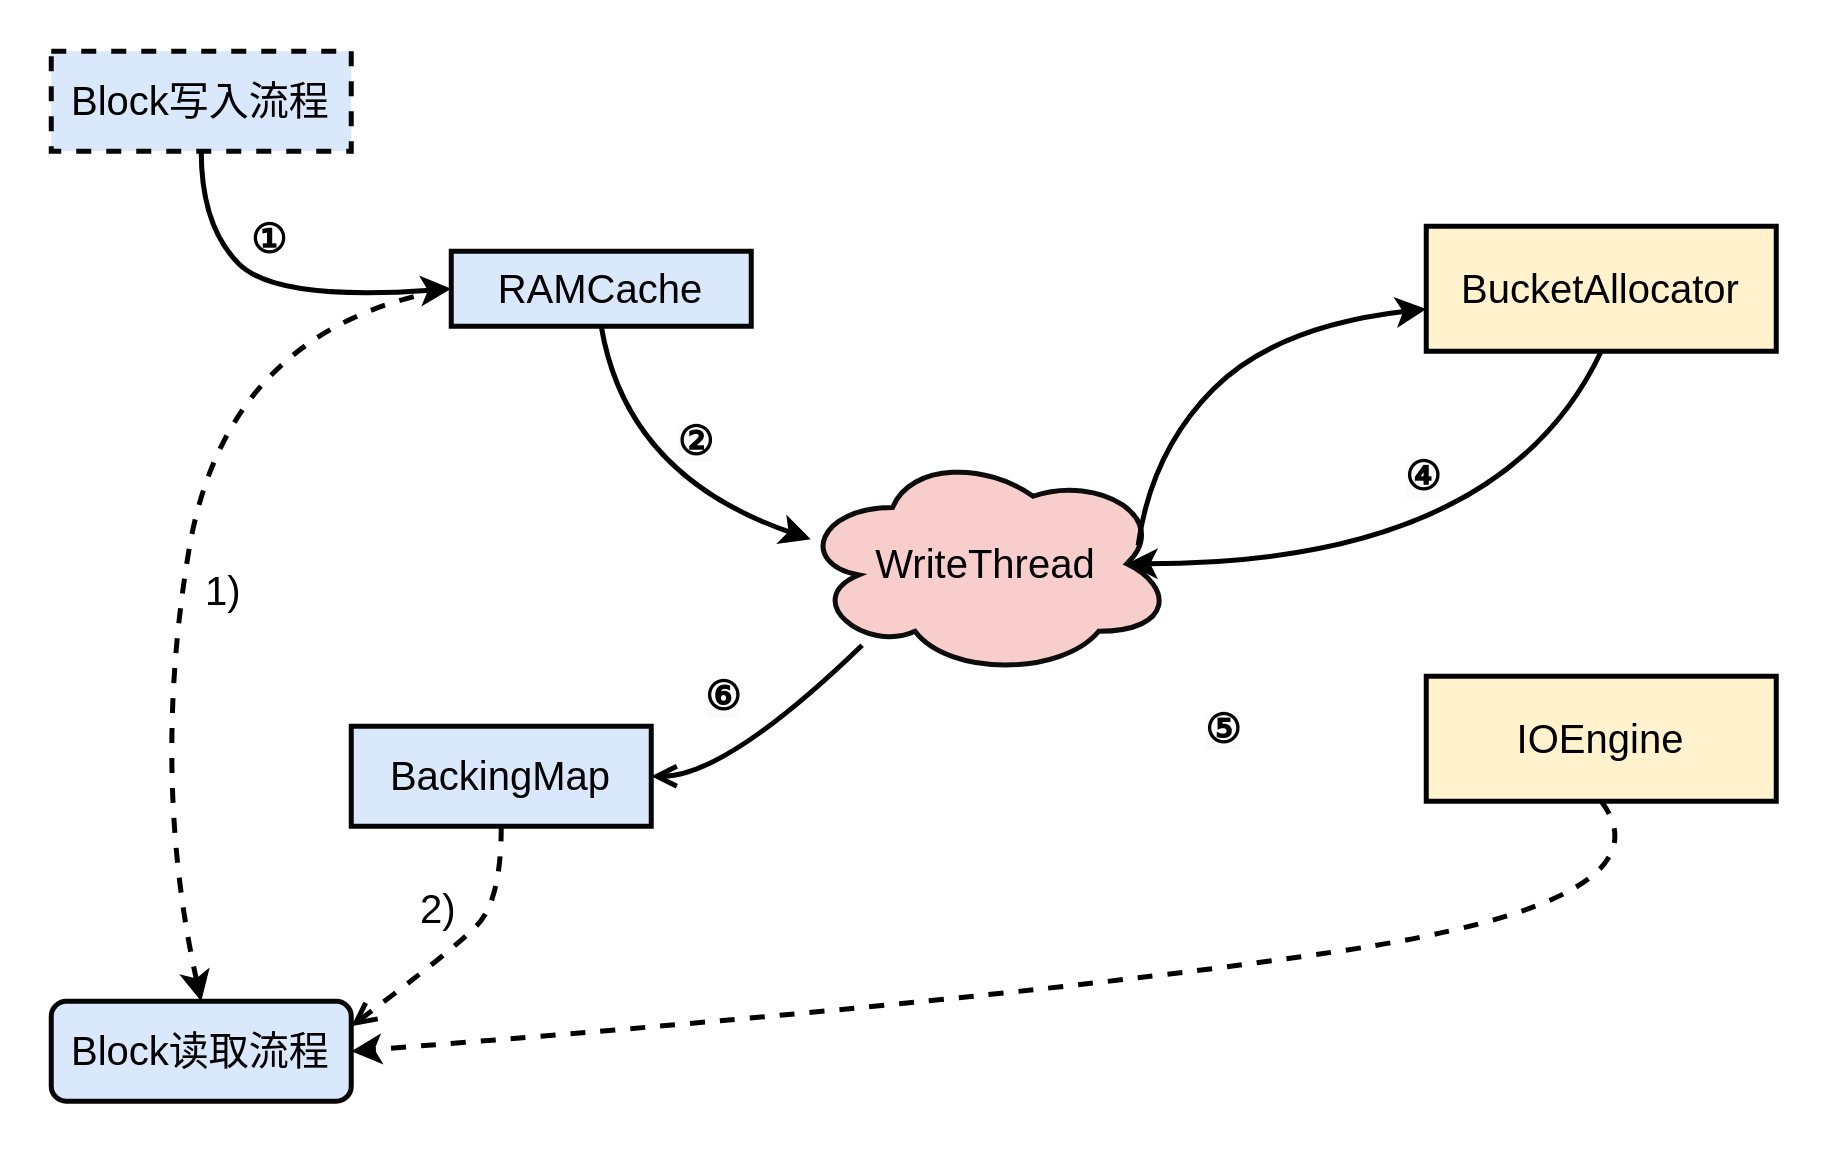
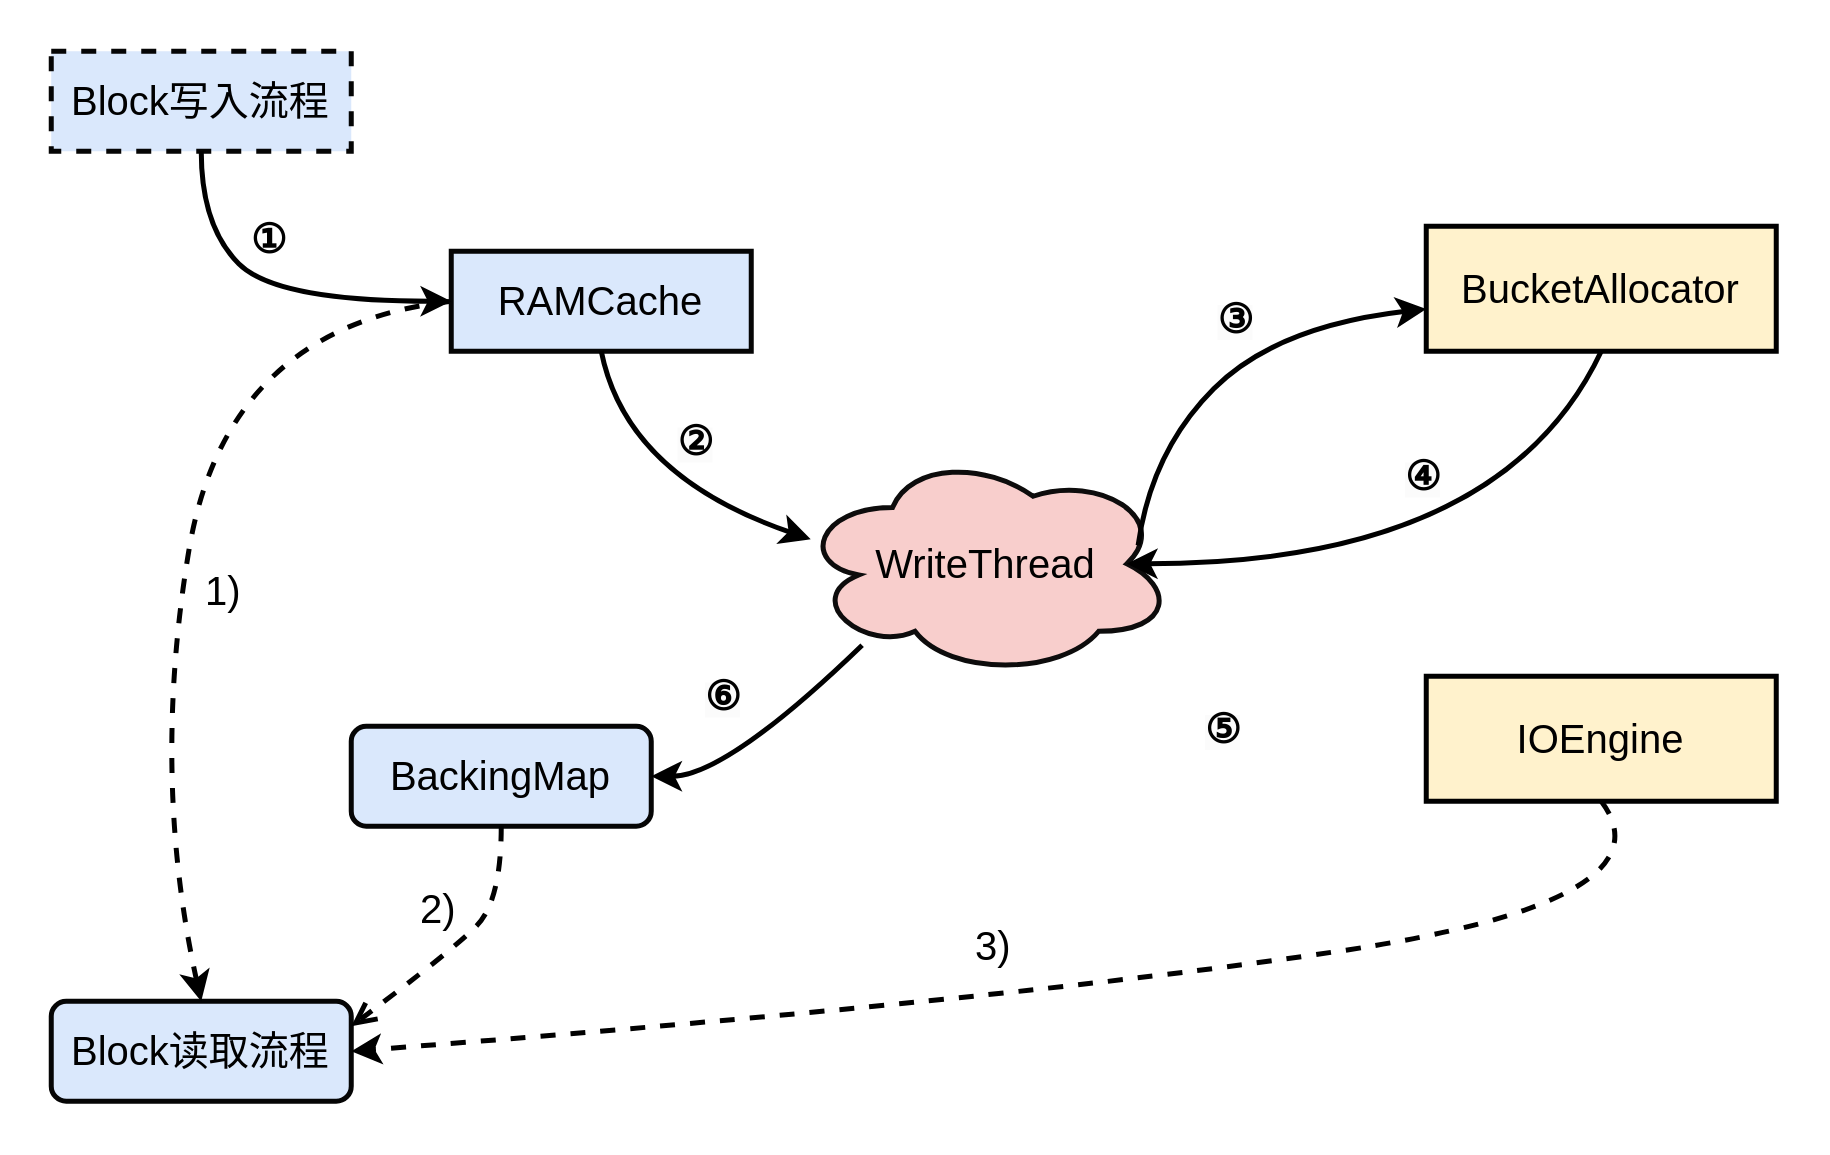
(601, 289) -> (601, 301)
none -> (1276, 329)
(737, 748) -> (741, 747)
(501, 776) -> (501, 776)
none -> (1034, 956)
